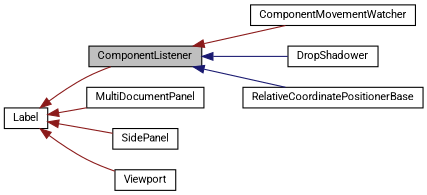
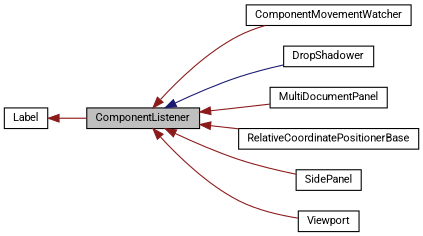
(245, 78) -> (225, 127)
(73, 110) -> (240, 107)
(86, 129) -> (234, 158)
(80, 156) -> (222, 191)
